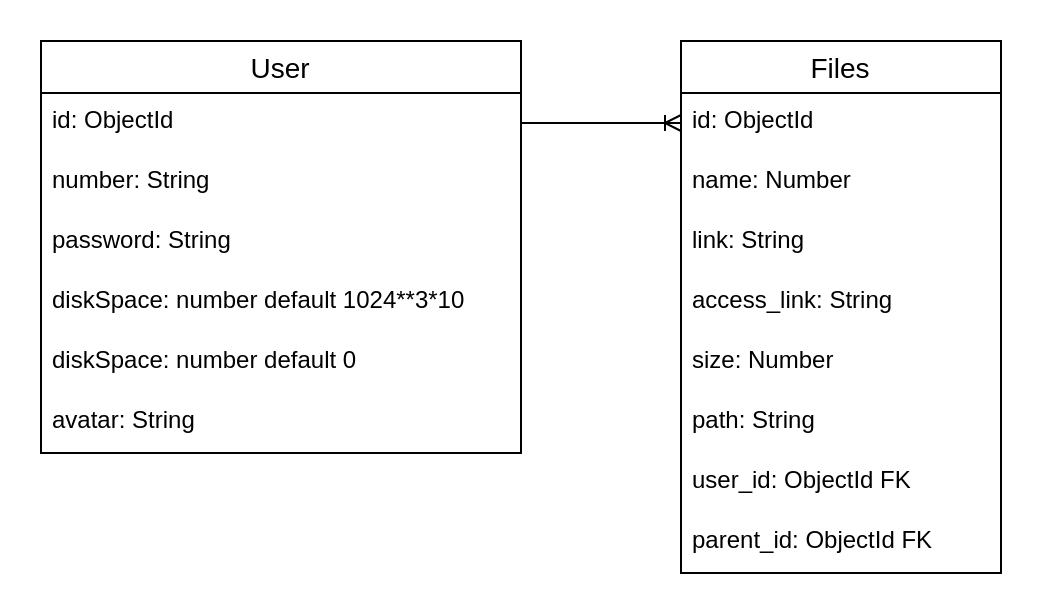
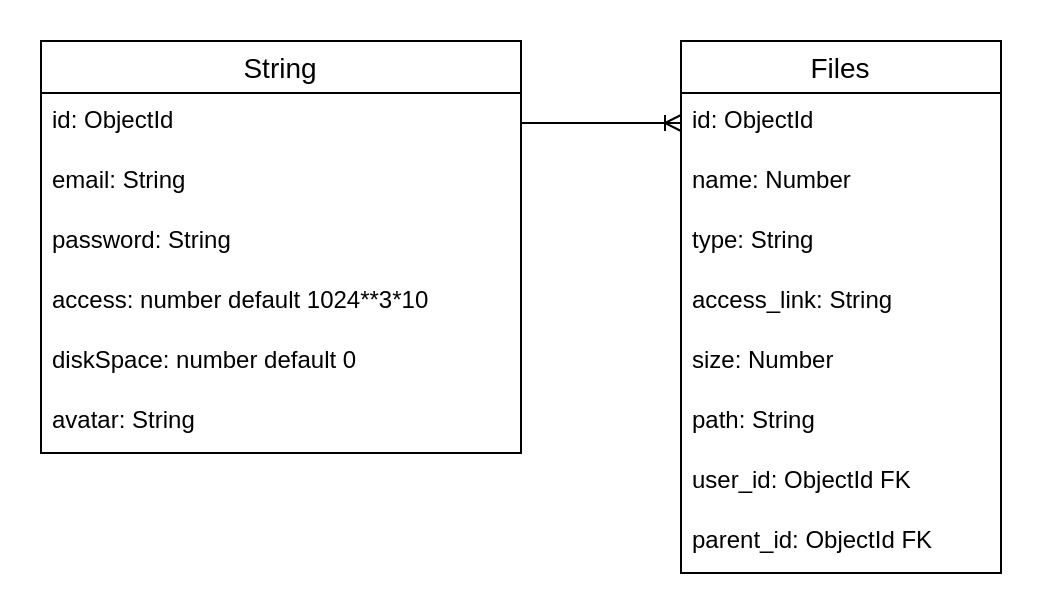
(280, 69) -> (280, 69)
(137, 180) -> (124, 180)
(757, 240) -> (763, 240)
(275, 300) -> (258, 300)
